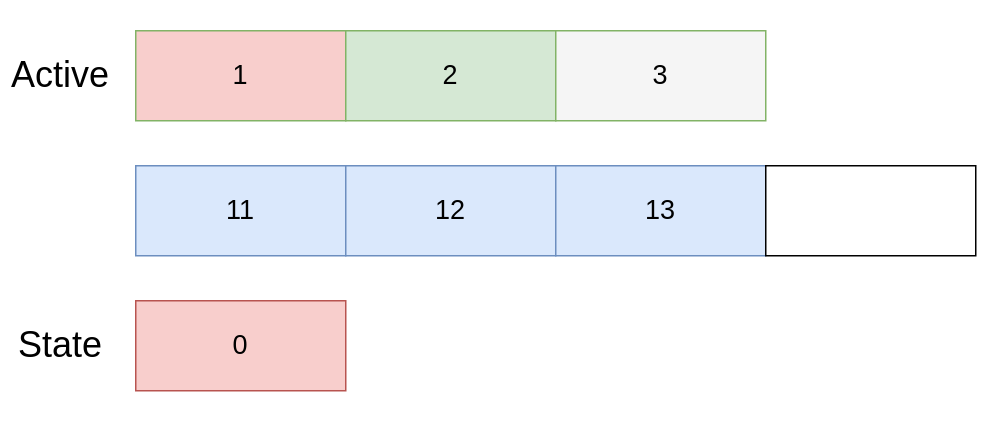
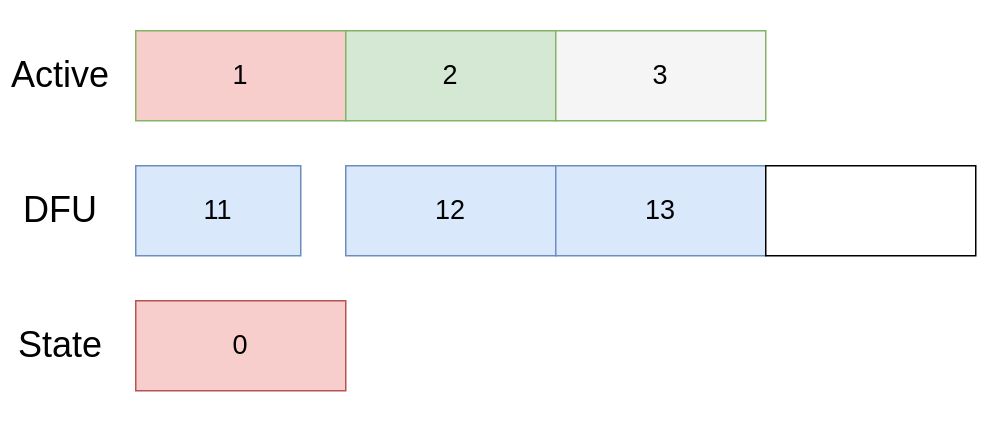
none -> (61, 211)
(241, 211) -> (218, 211)
